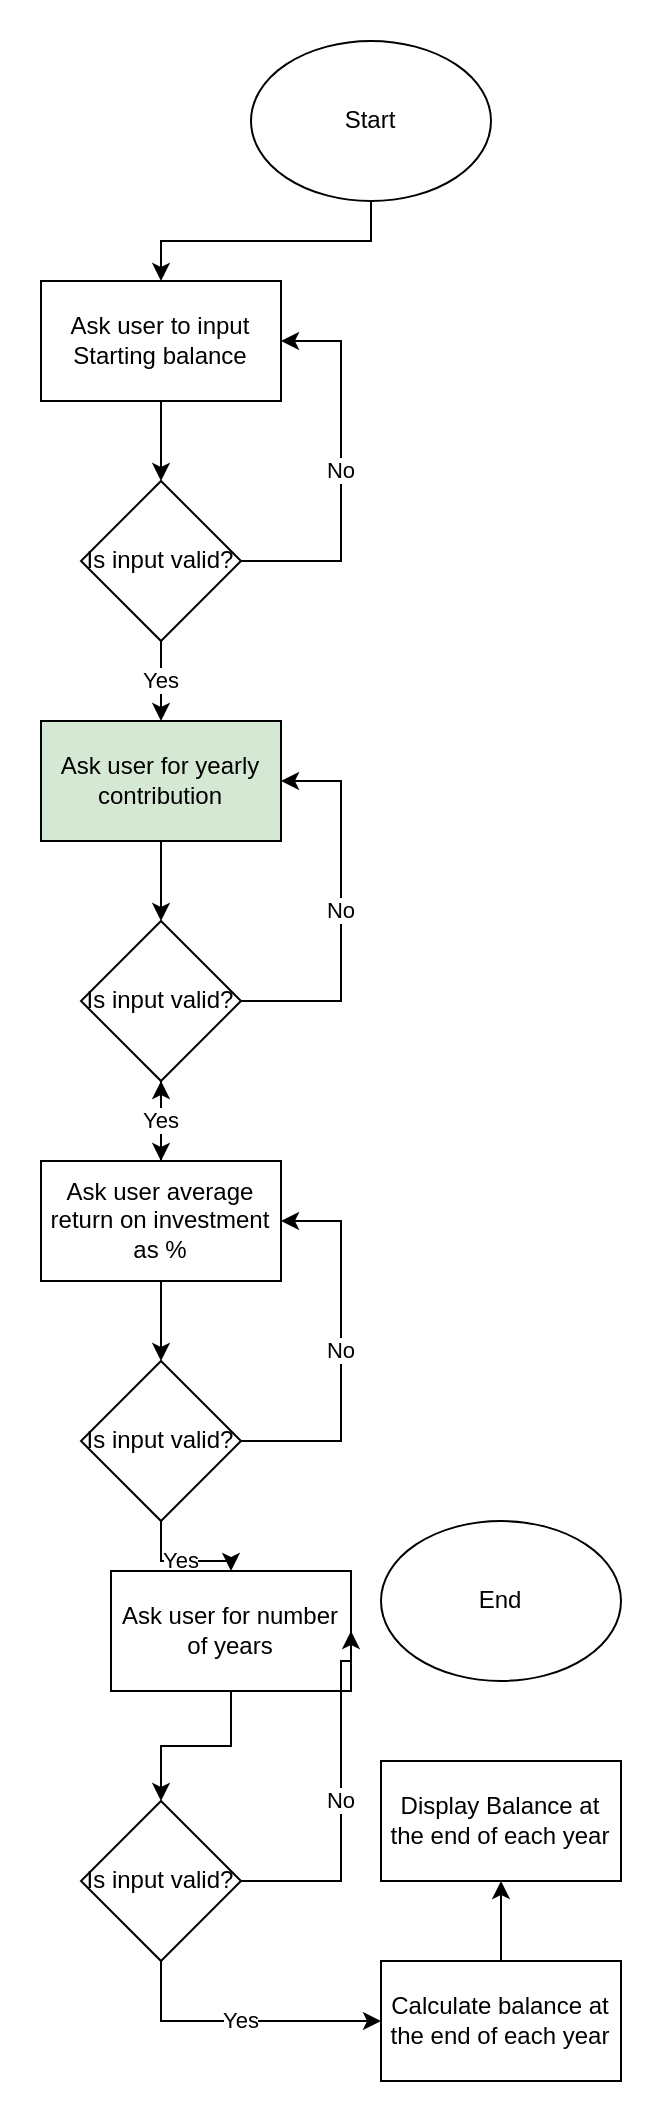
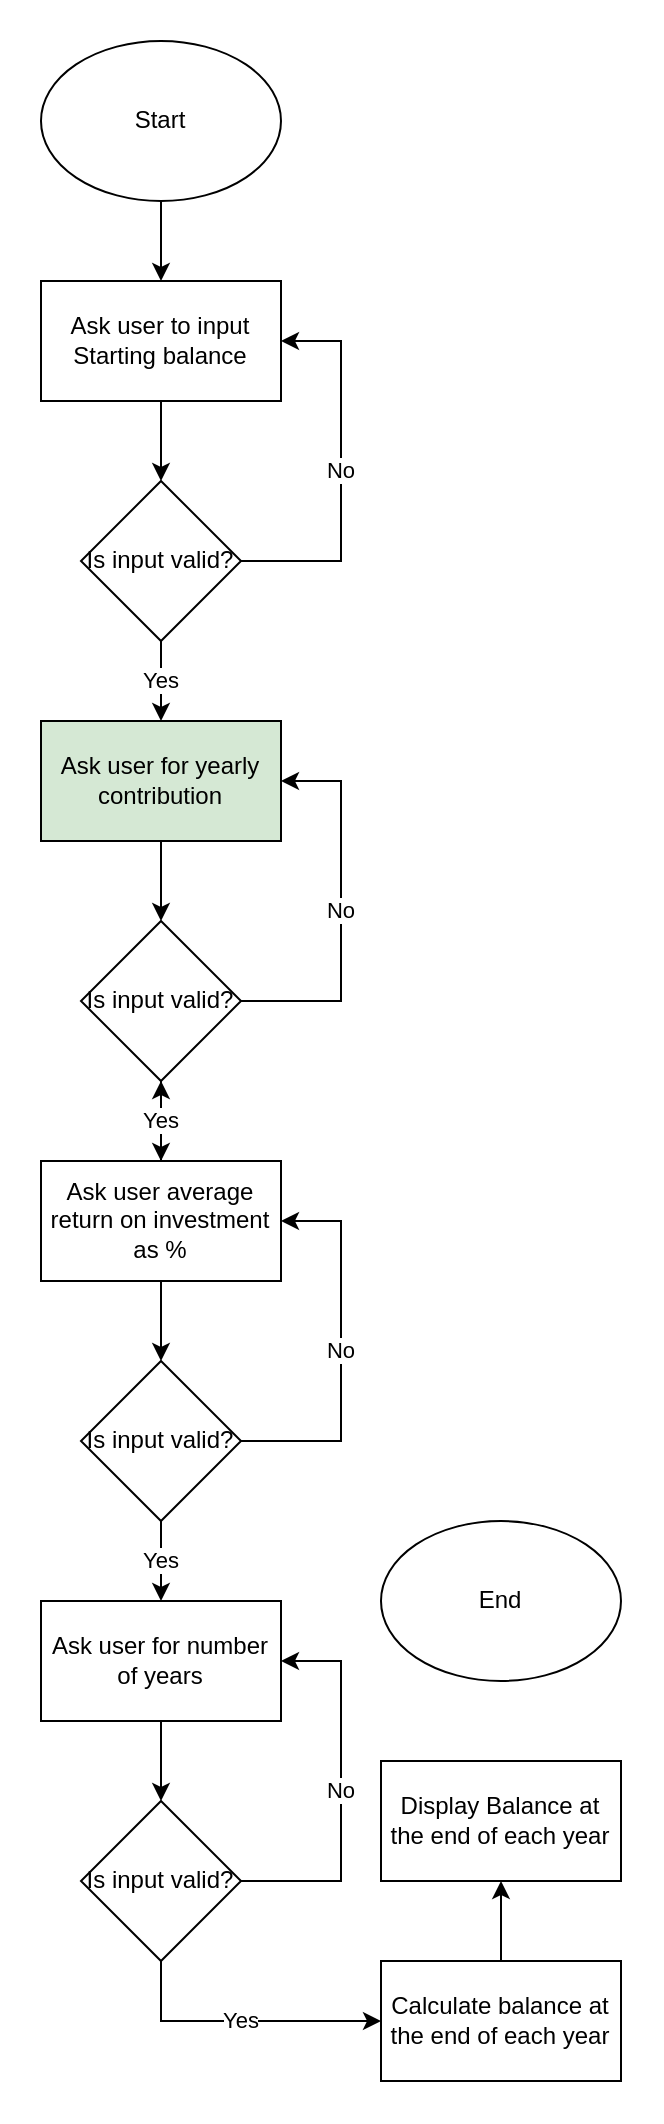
(371, 121) -> (161, 121)
(231, 1631) -> (161, 1661)
